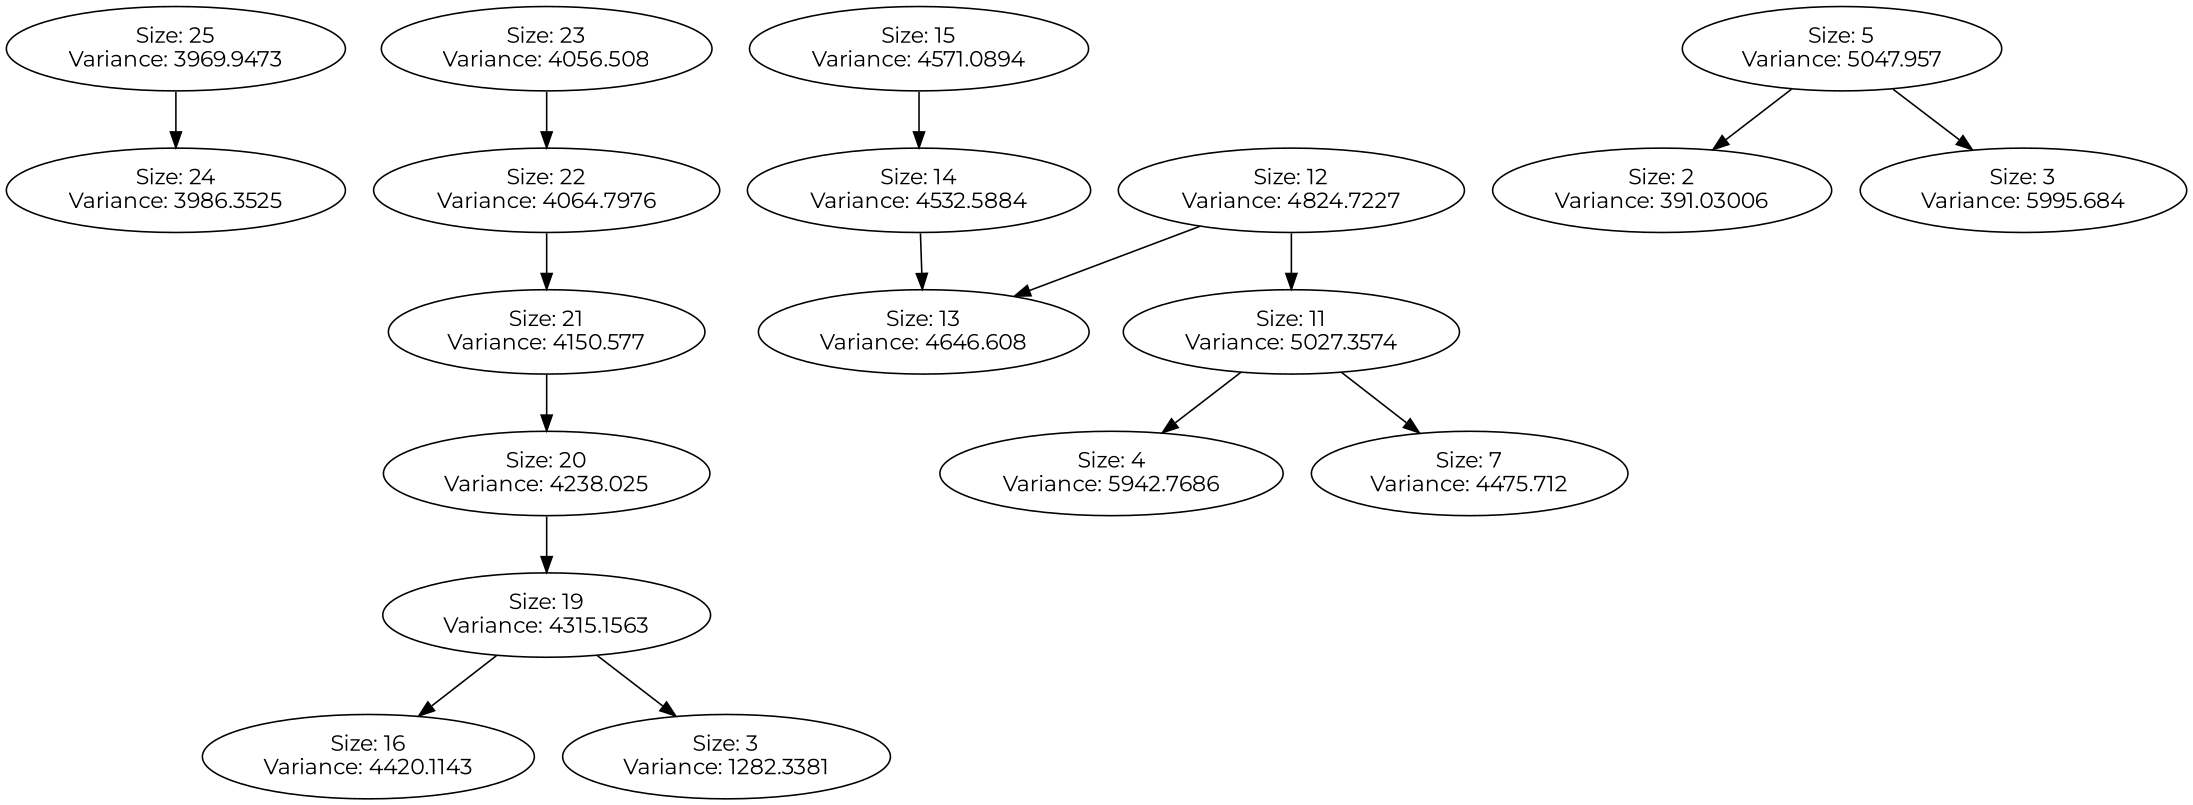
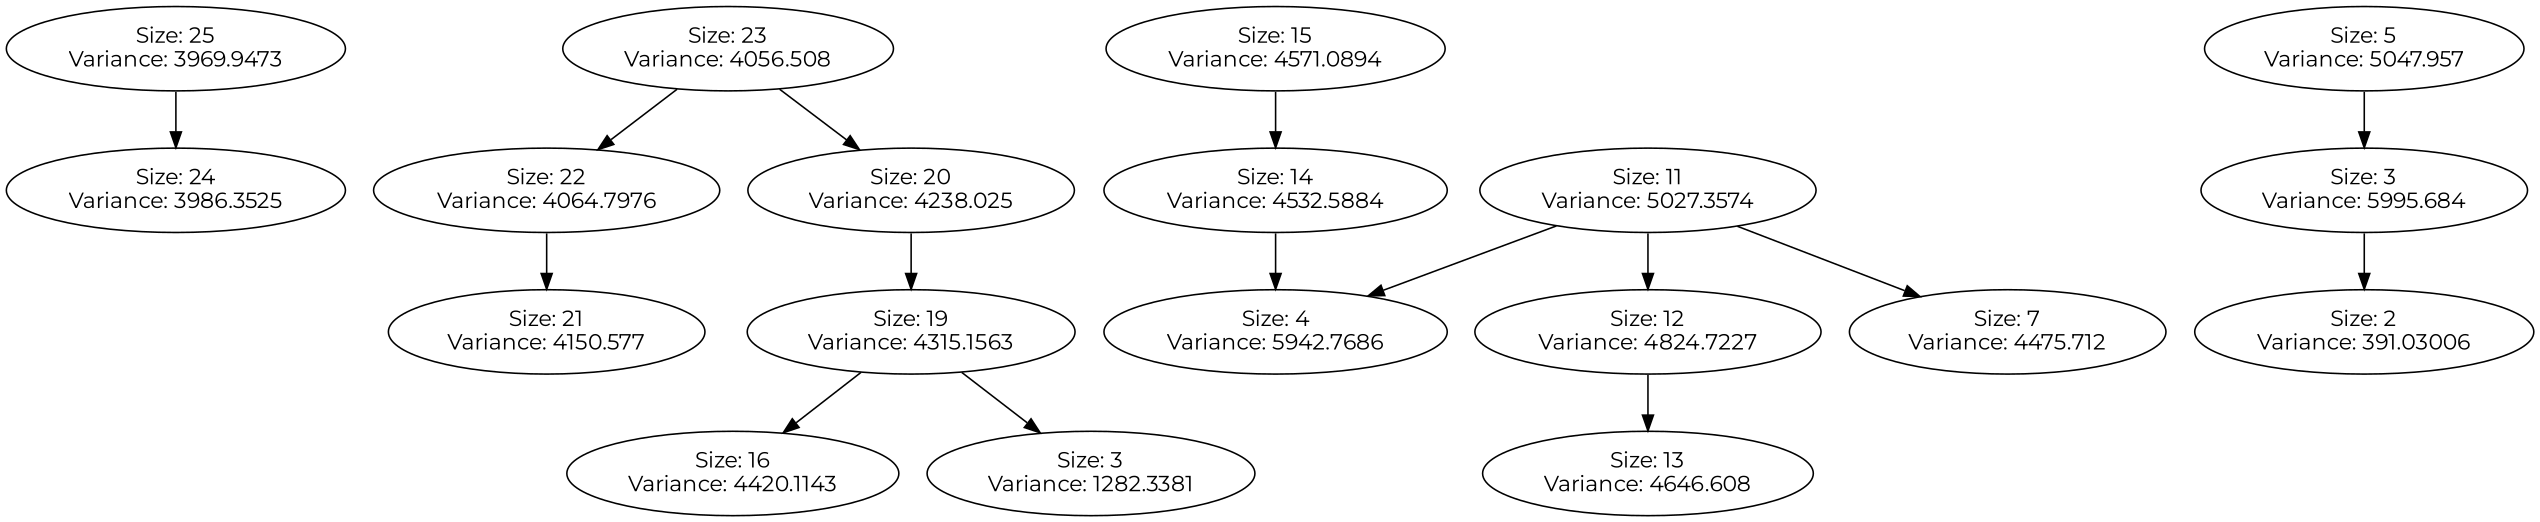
(1759, 114) -> (2364, 253)
(921, 253) -> (1276, 253)
(1291, 253) -> (1648, 253)
(547, 395) -> (813, 115)
